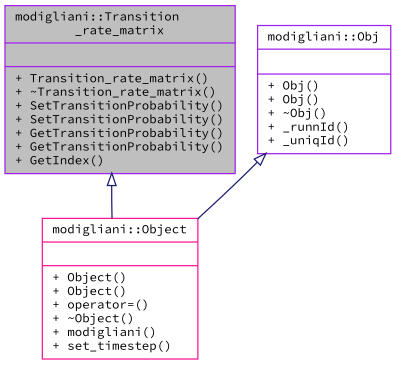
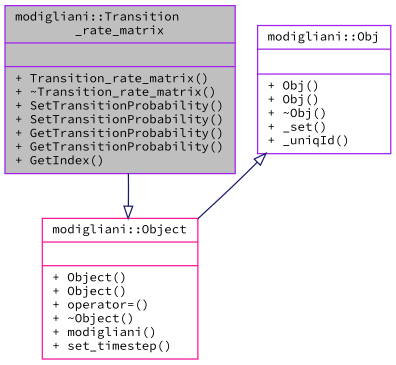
(309, 127) -> (298, 127)
(112, 202) -> (128, 190)
